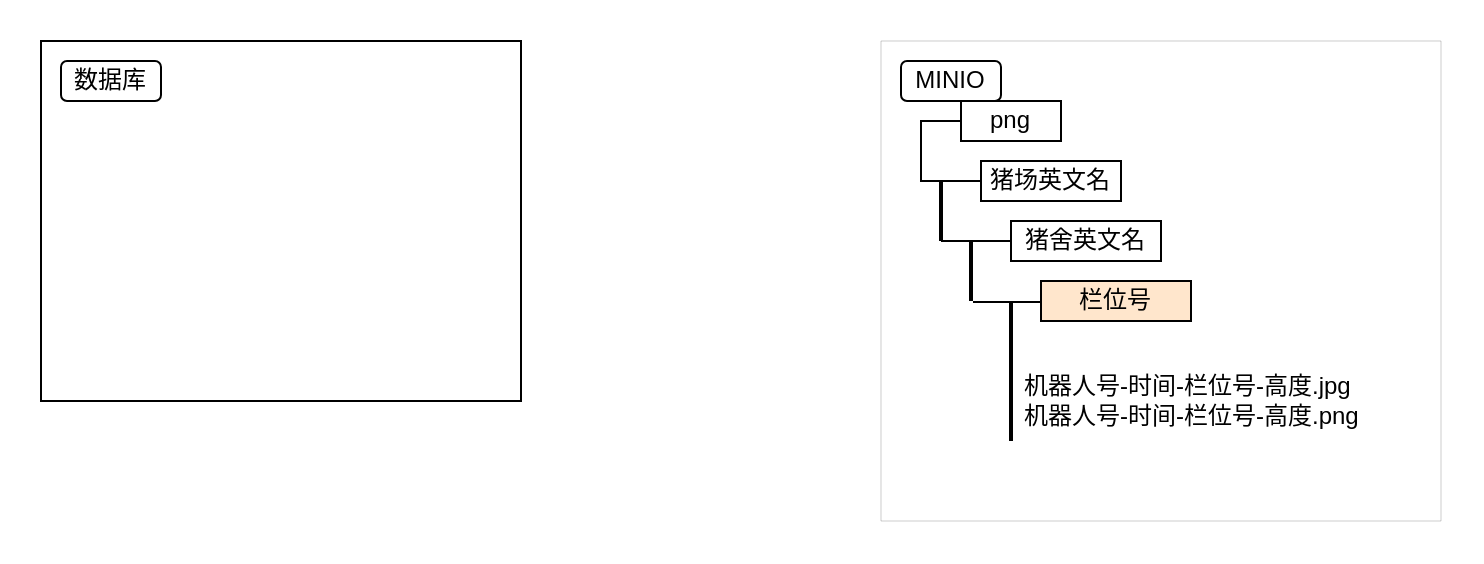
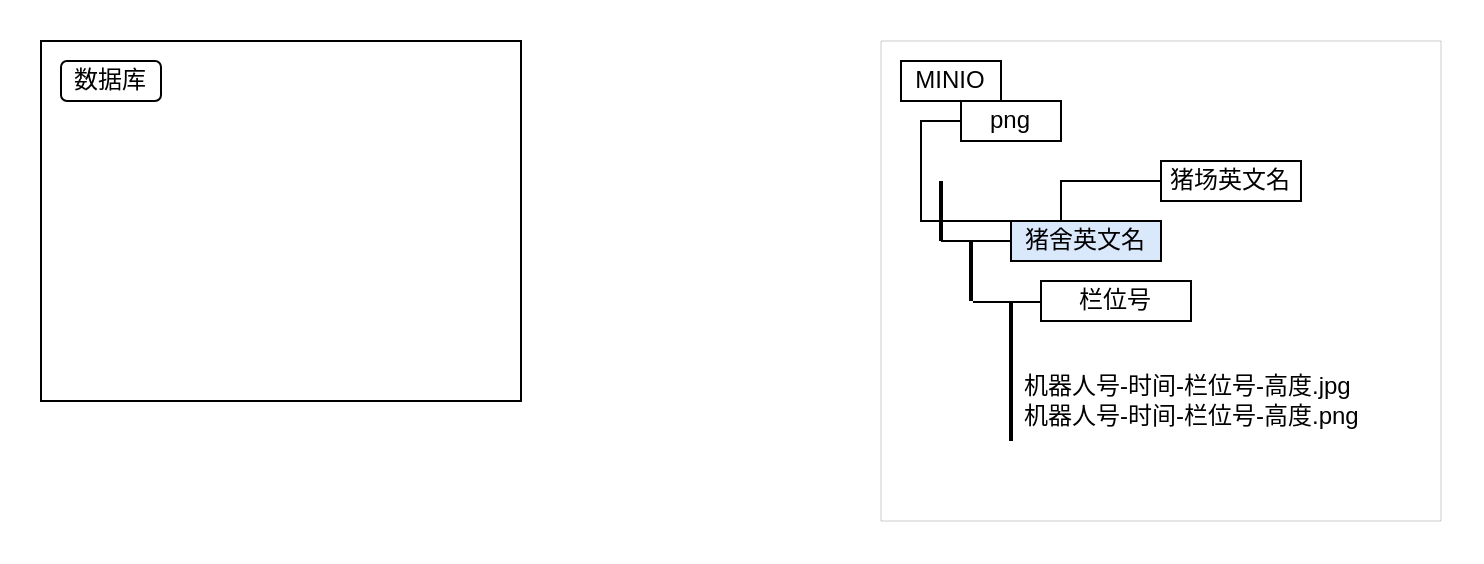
(951, 81) -> (951, 81)
(1051, 181) -> (1231, 181)
(1086, 241) -> (1086, 241)
(1116, 301) -> (1116, 301)
